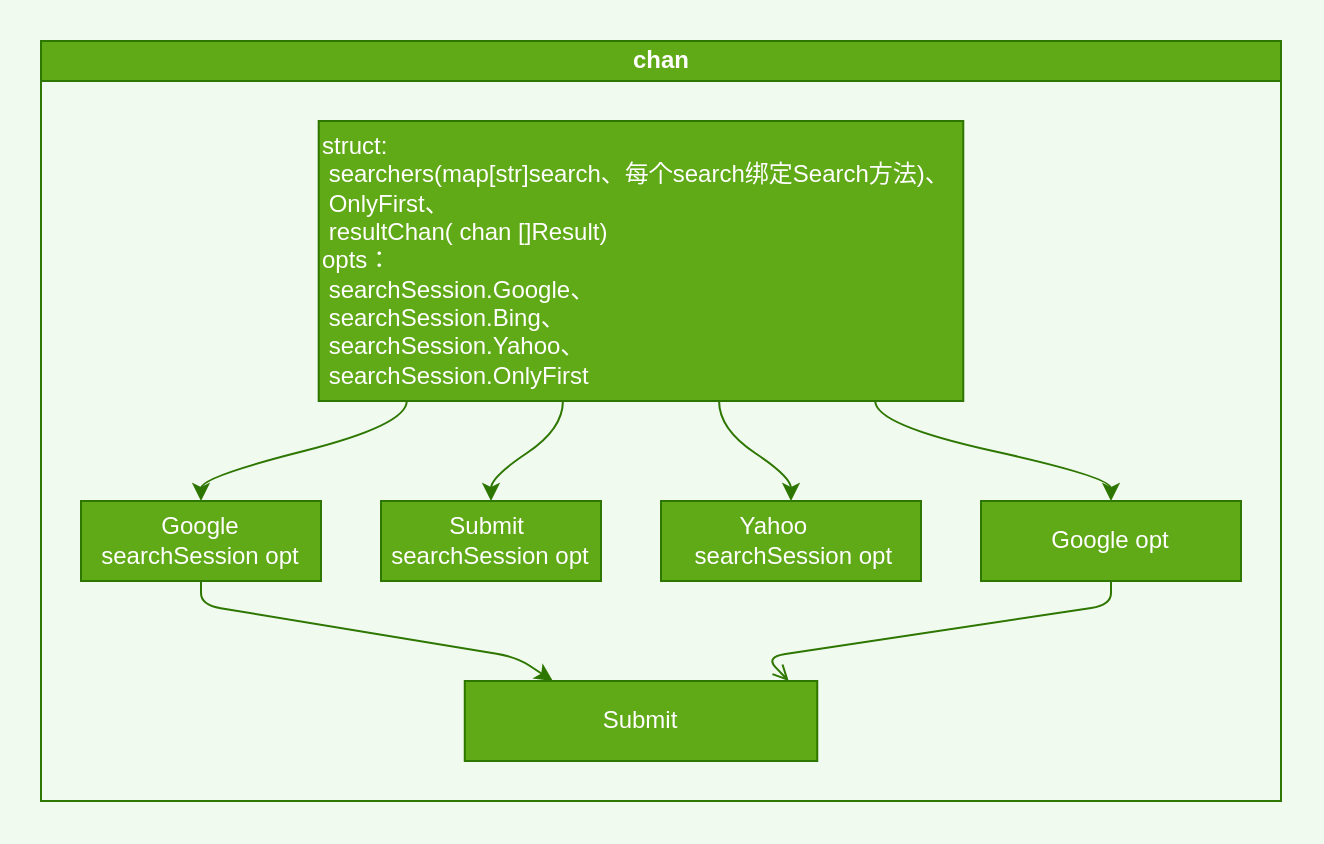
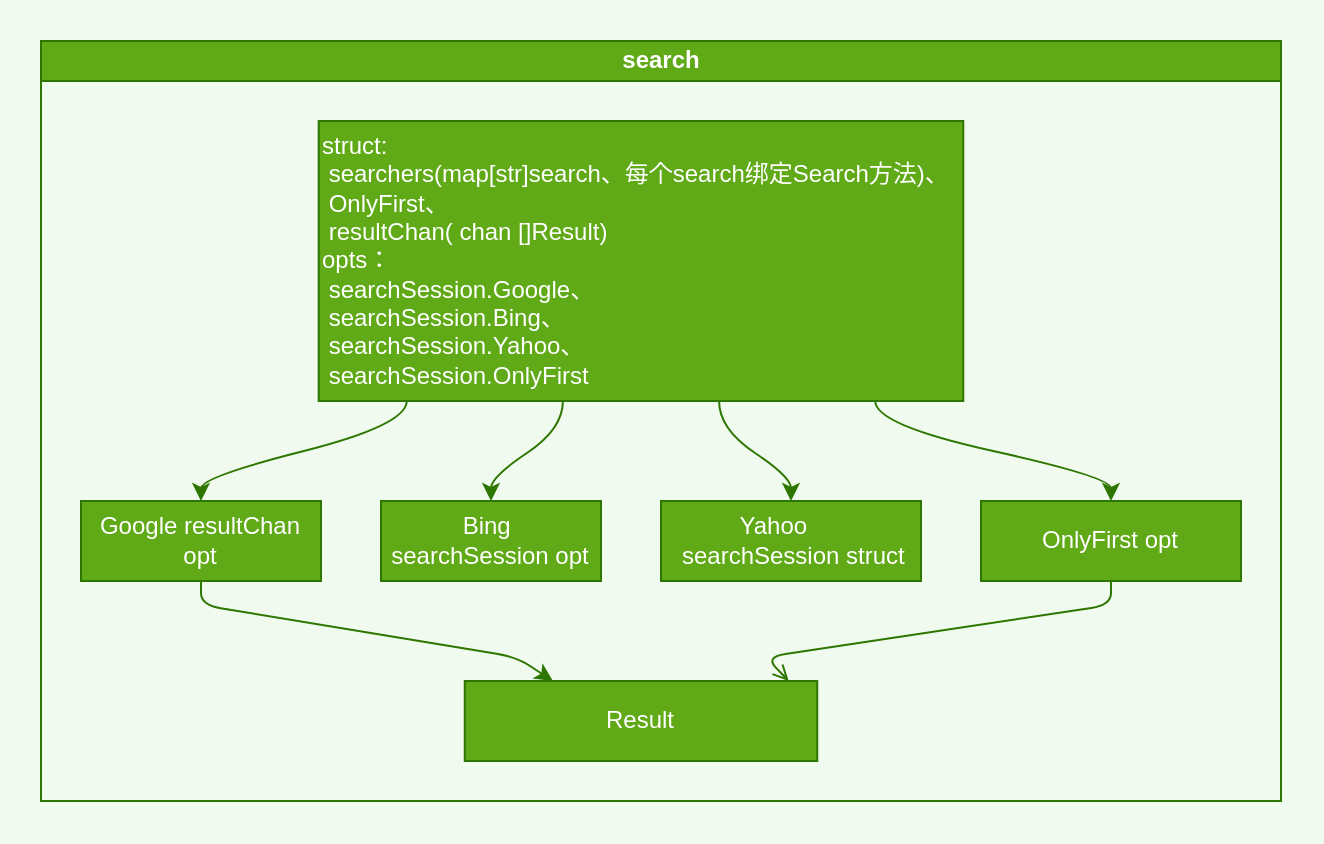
(662, 61) -> (662, 61)
(201, 541) -> (201, 541)
(491, 541) -> (491, 541)
(791, 541) -> (791, 541)
(1111, 541) -> (1111, 541)
(641, 721) -> (641, 721)
